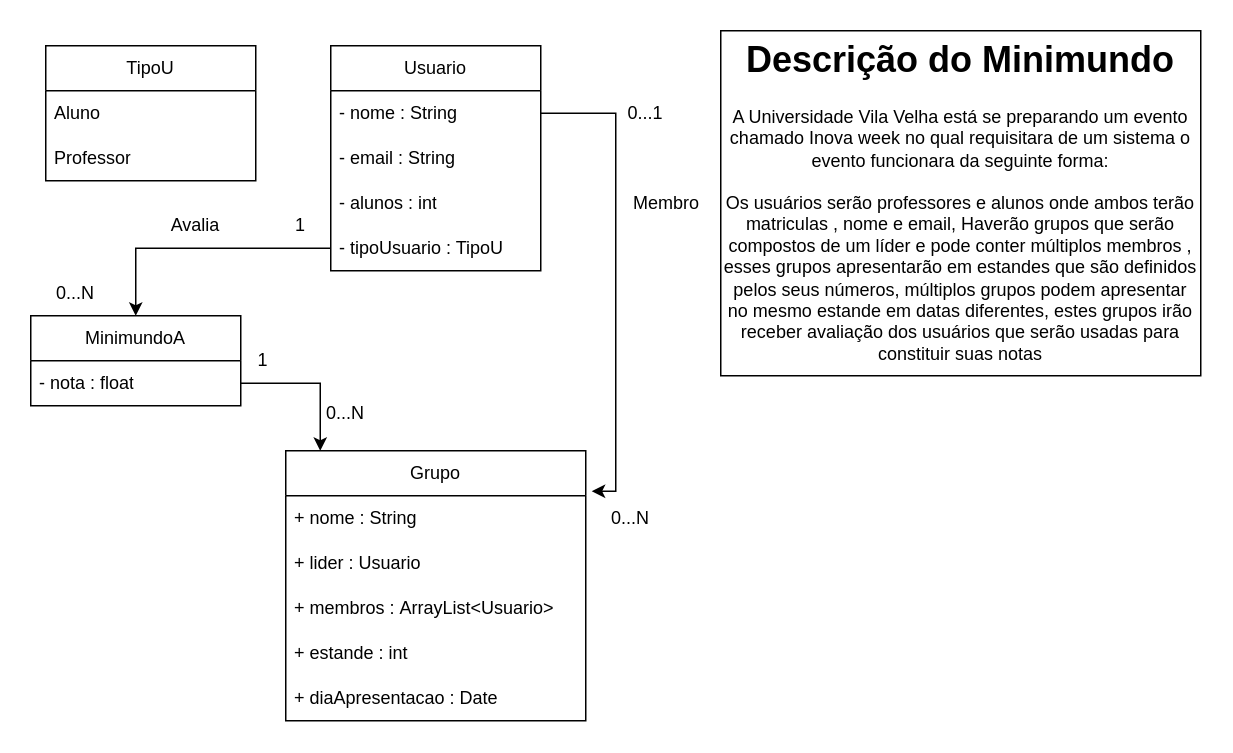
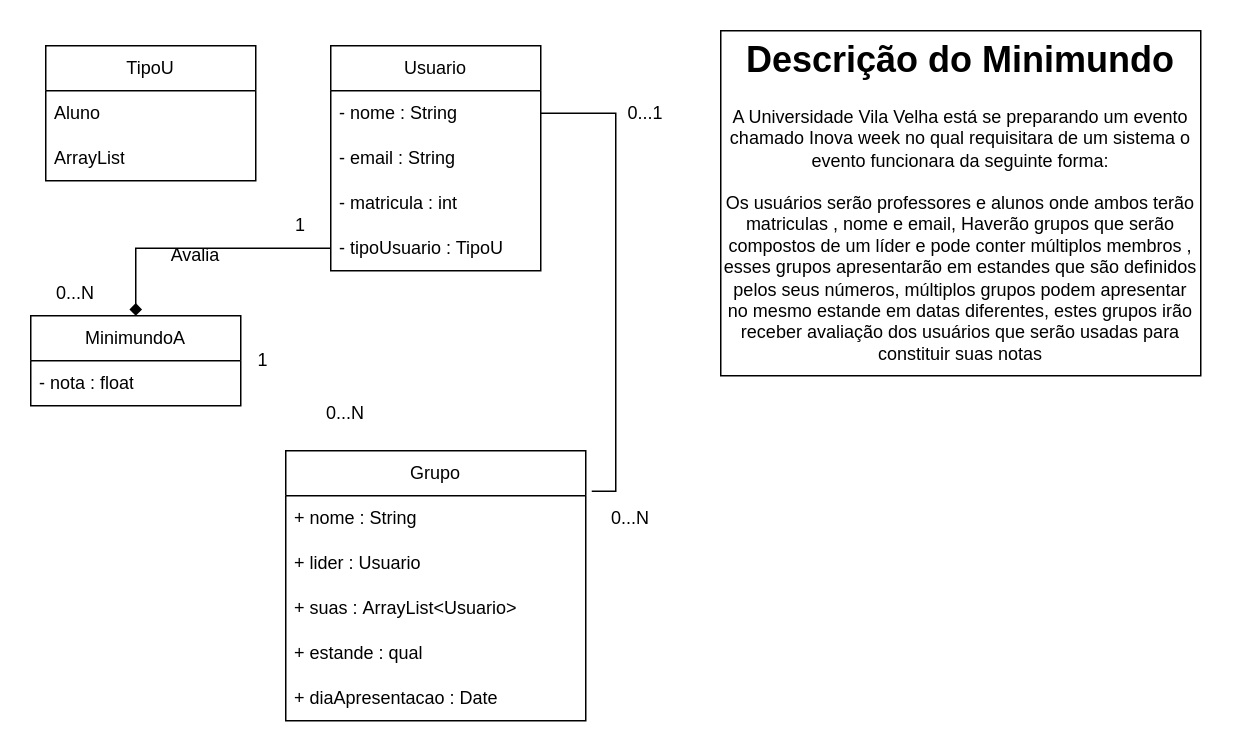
(100, 158) -> (98, 158)
(396, 203) -> (409, 203)
(667, 203) -> none
(196, 226) -> (196, 256)
(136, 304) -> (136, 303)
(309, 383) -> none
(603, 491) -> (598, 491)
(434, 608) -> (419, 608)
(359, 653) -> (364, 653)
